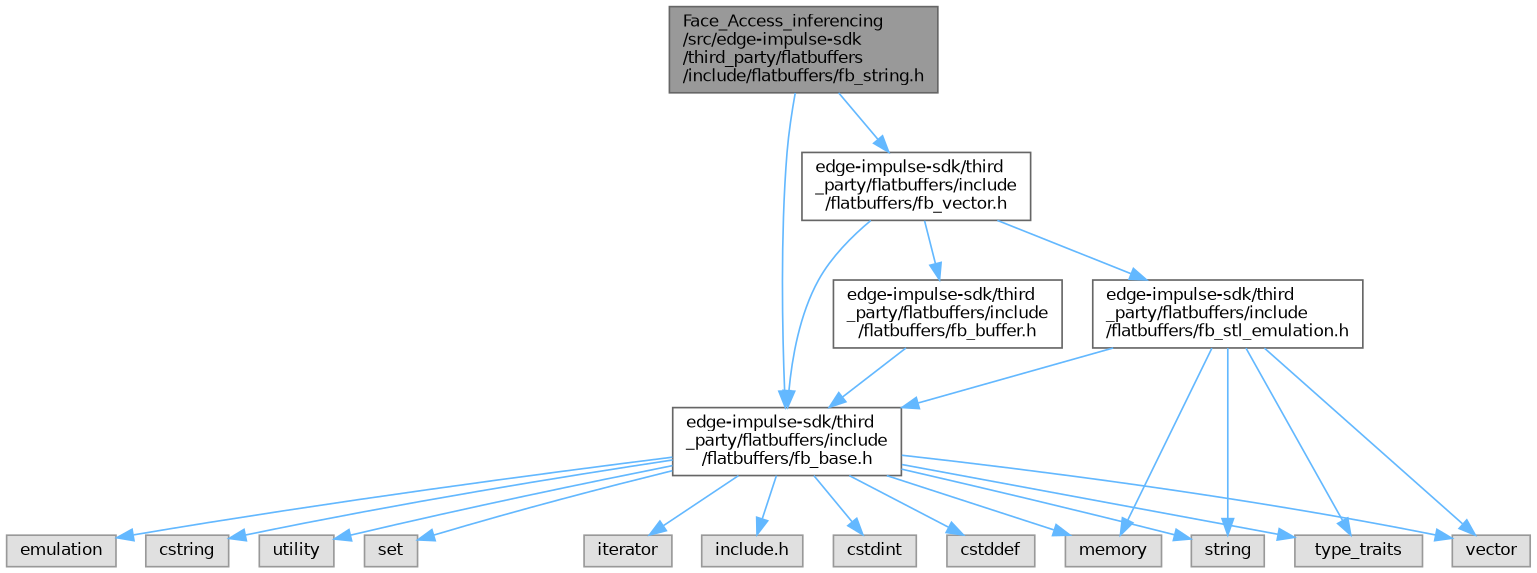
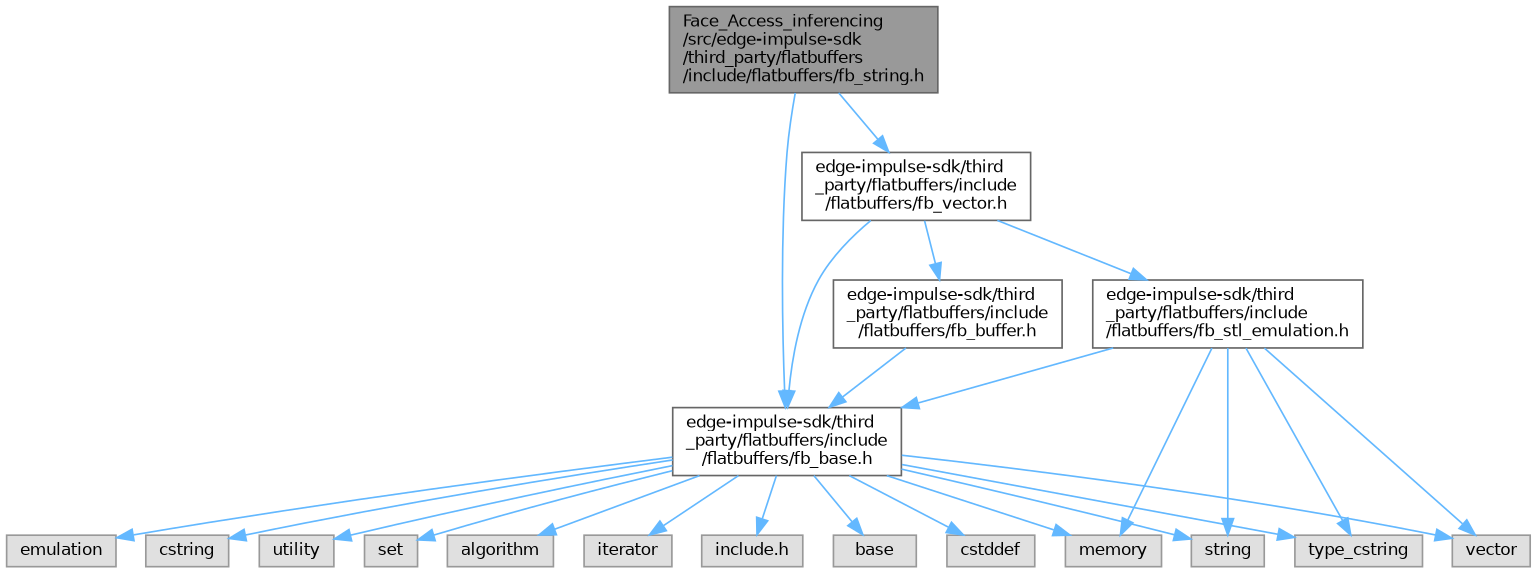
none -> (500, 551)
(875, 551) -> (875, 551)
(1359, 551) -> (1359, 551)
